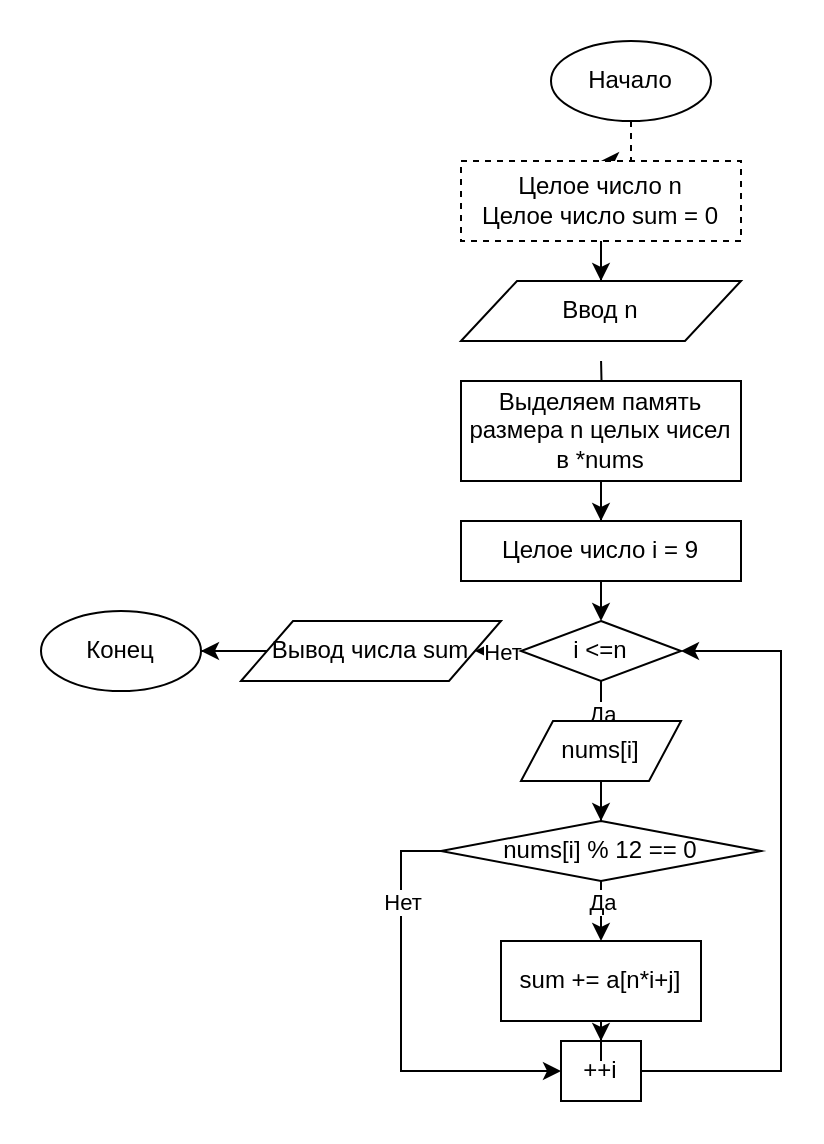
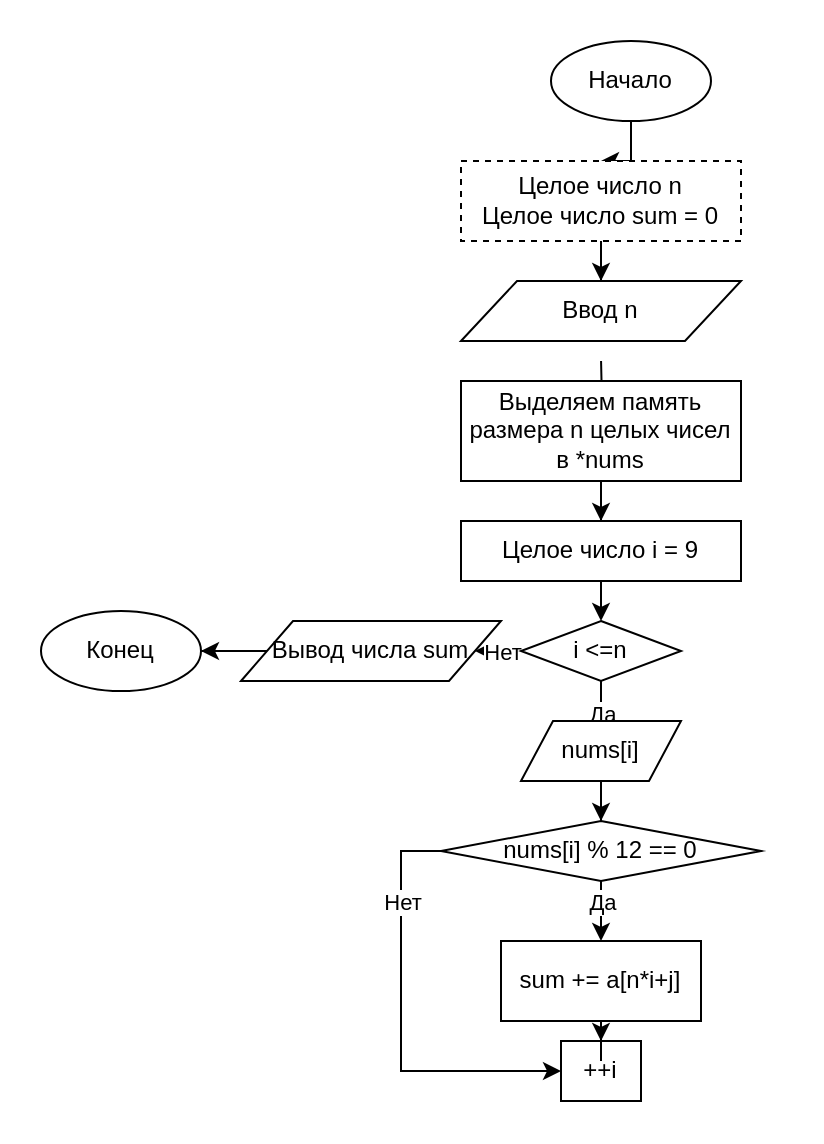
(631, 151) -> (631, 151)
(781, 888) -> none
